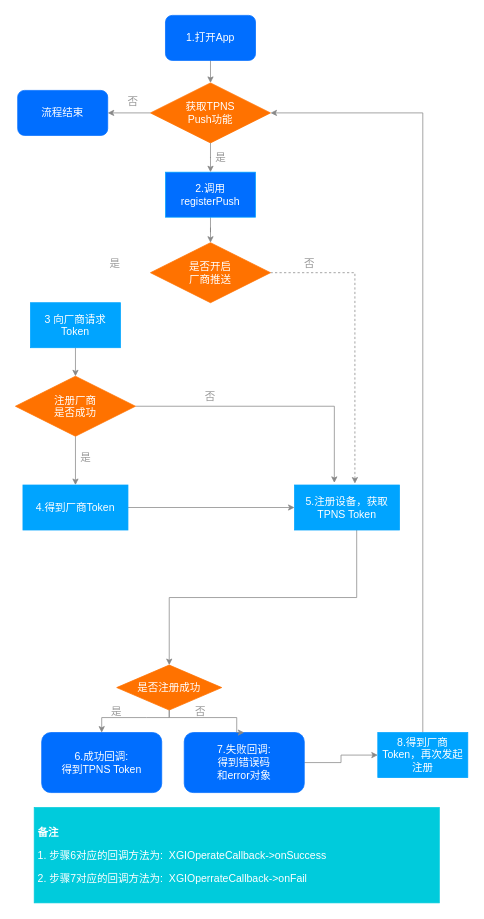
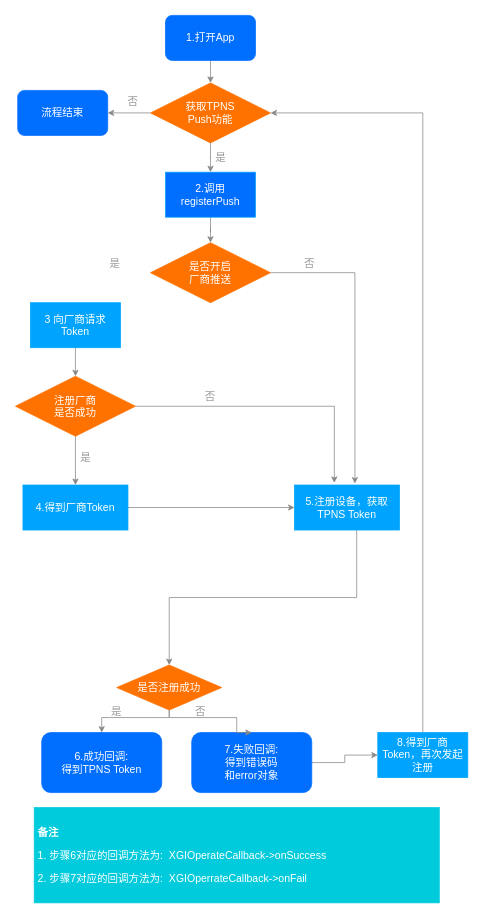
(355, 333) -> (355, 333)
(244, 762) -> (252, 762)
